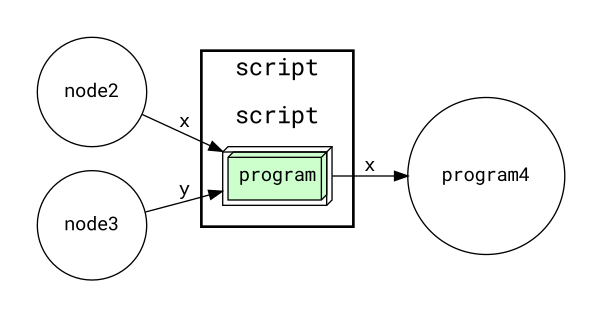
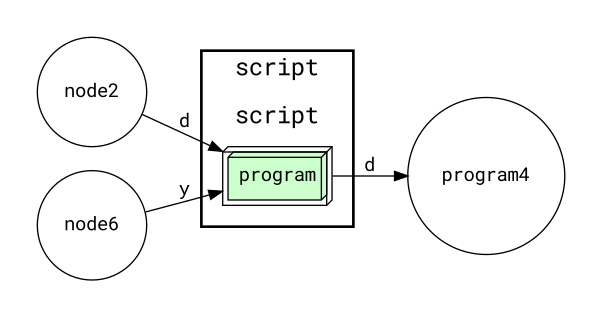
(185, 122) -> (185, 122)
(370, 166) -> (370, 166)
(92, 225) -> (92, 225)
